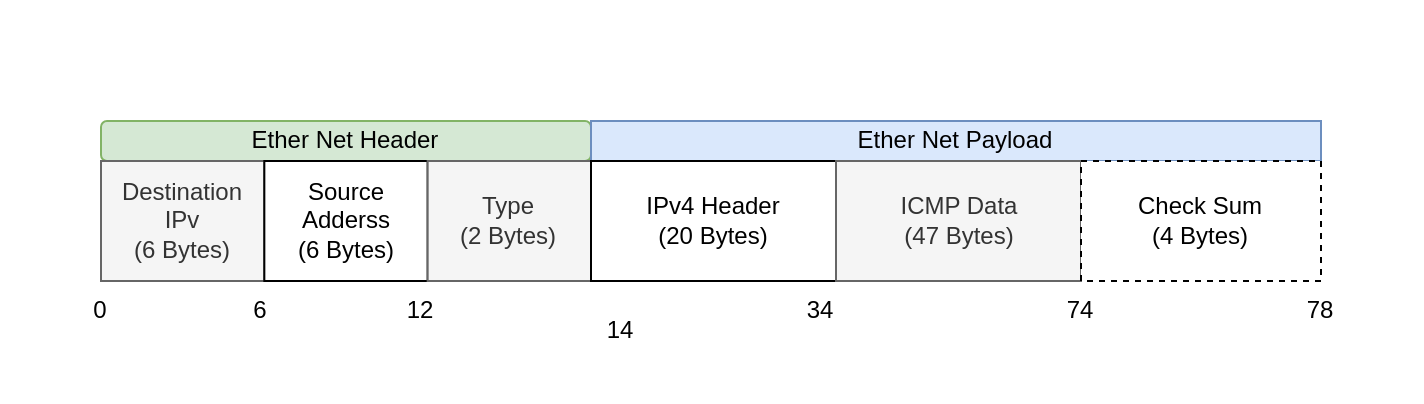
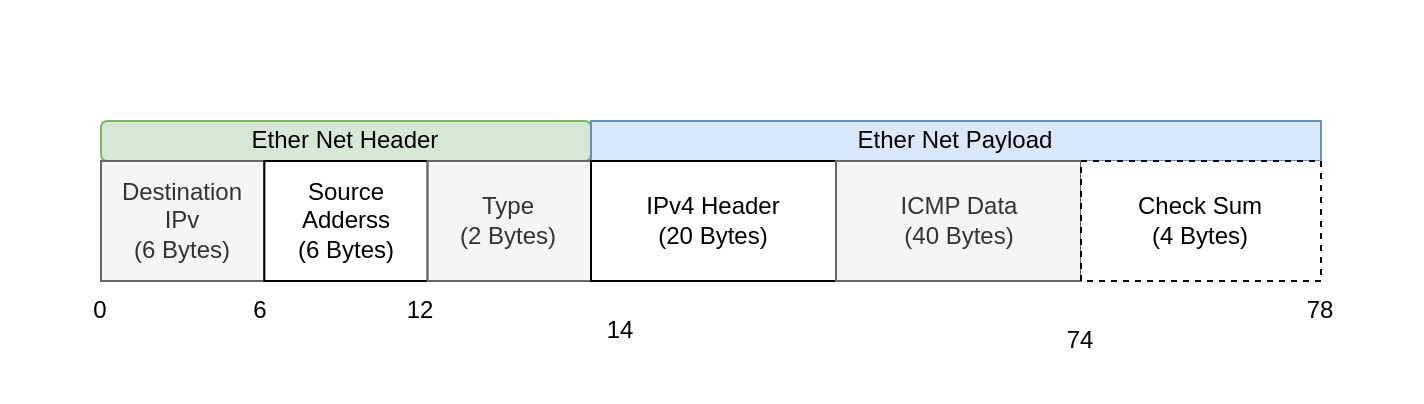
(960, 221) -> (960, 221)
(821, 311) -> none
(1081, 311) -> (1081, 341)
